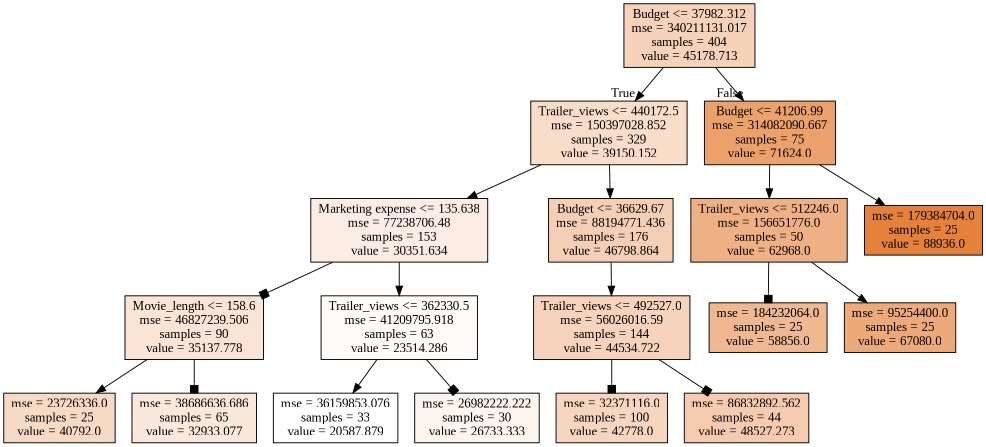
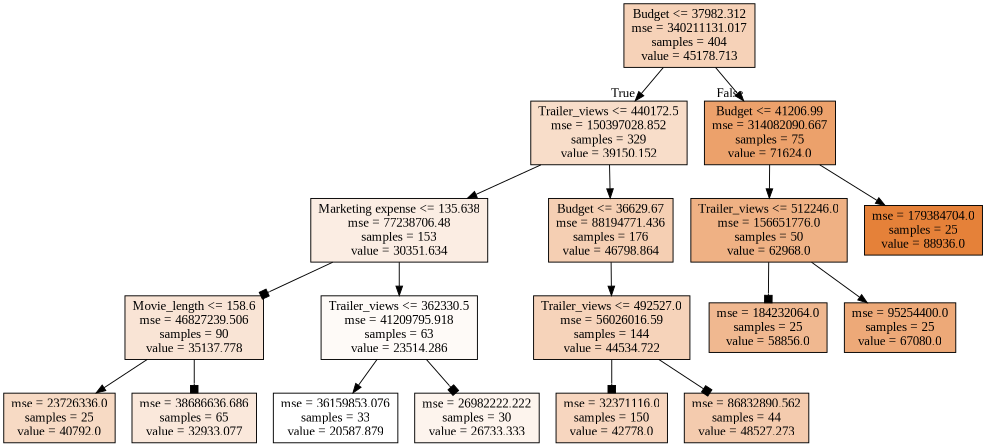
(612, 418) -> (612, 418)
(747, 418) -> (747, 418)
